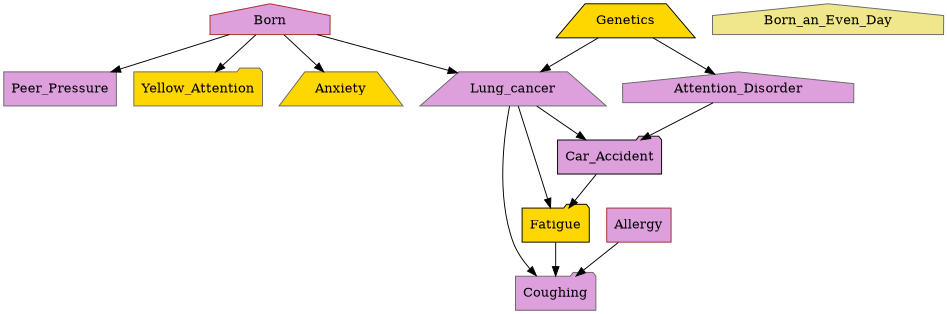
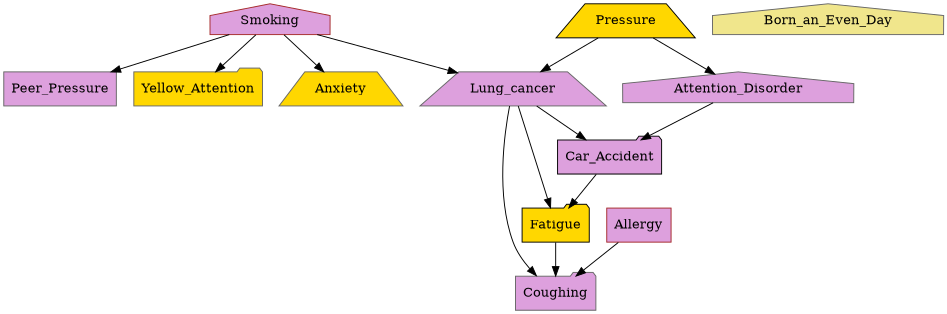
(270, 21) -> (270, 21)
(626, 21) -> (626, 21)
